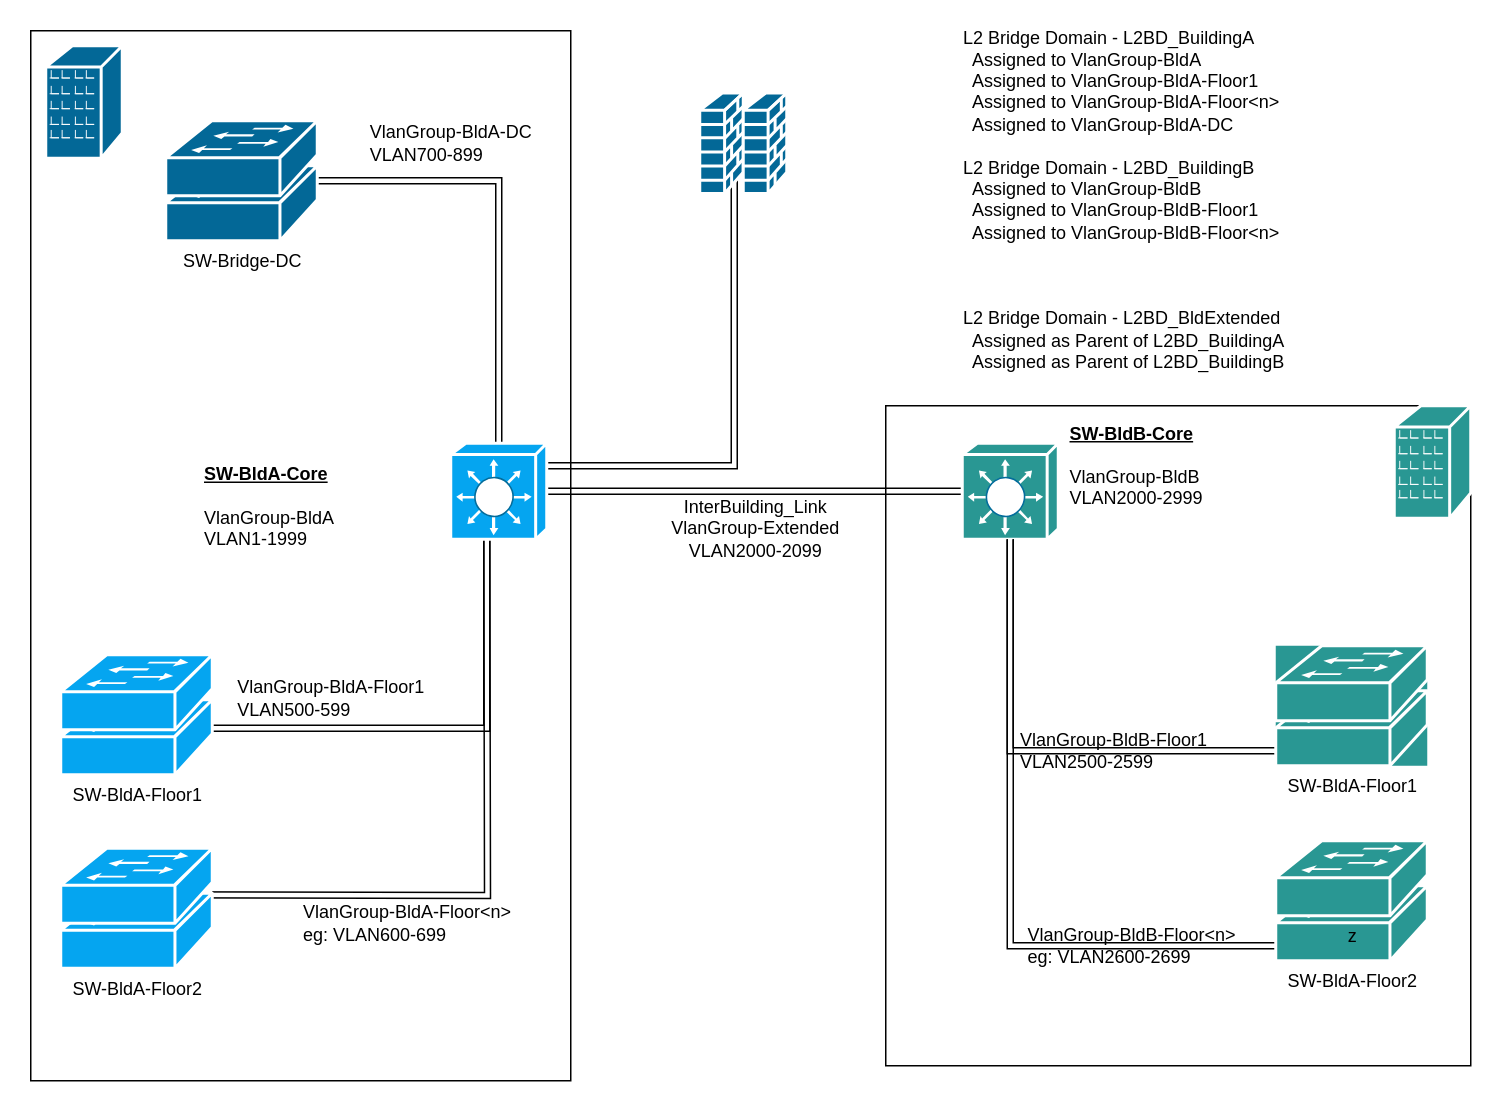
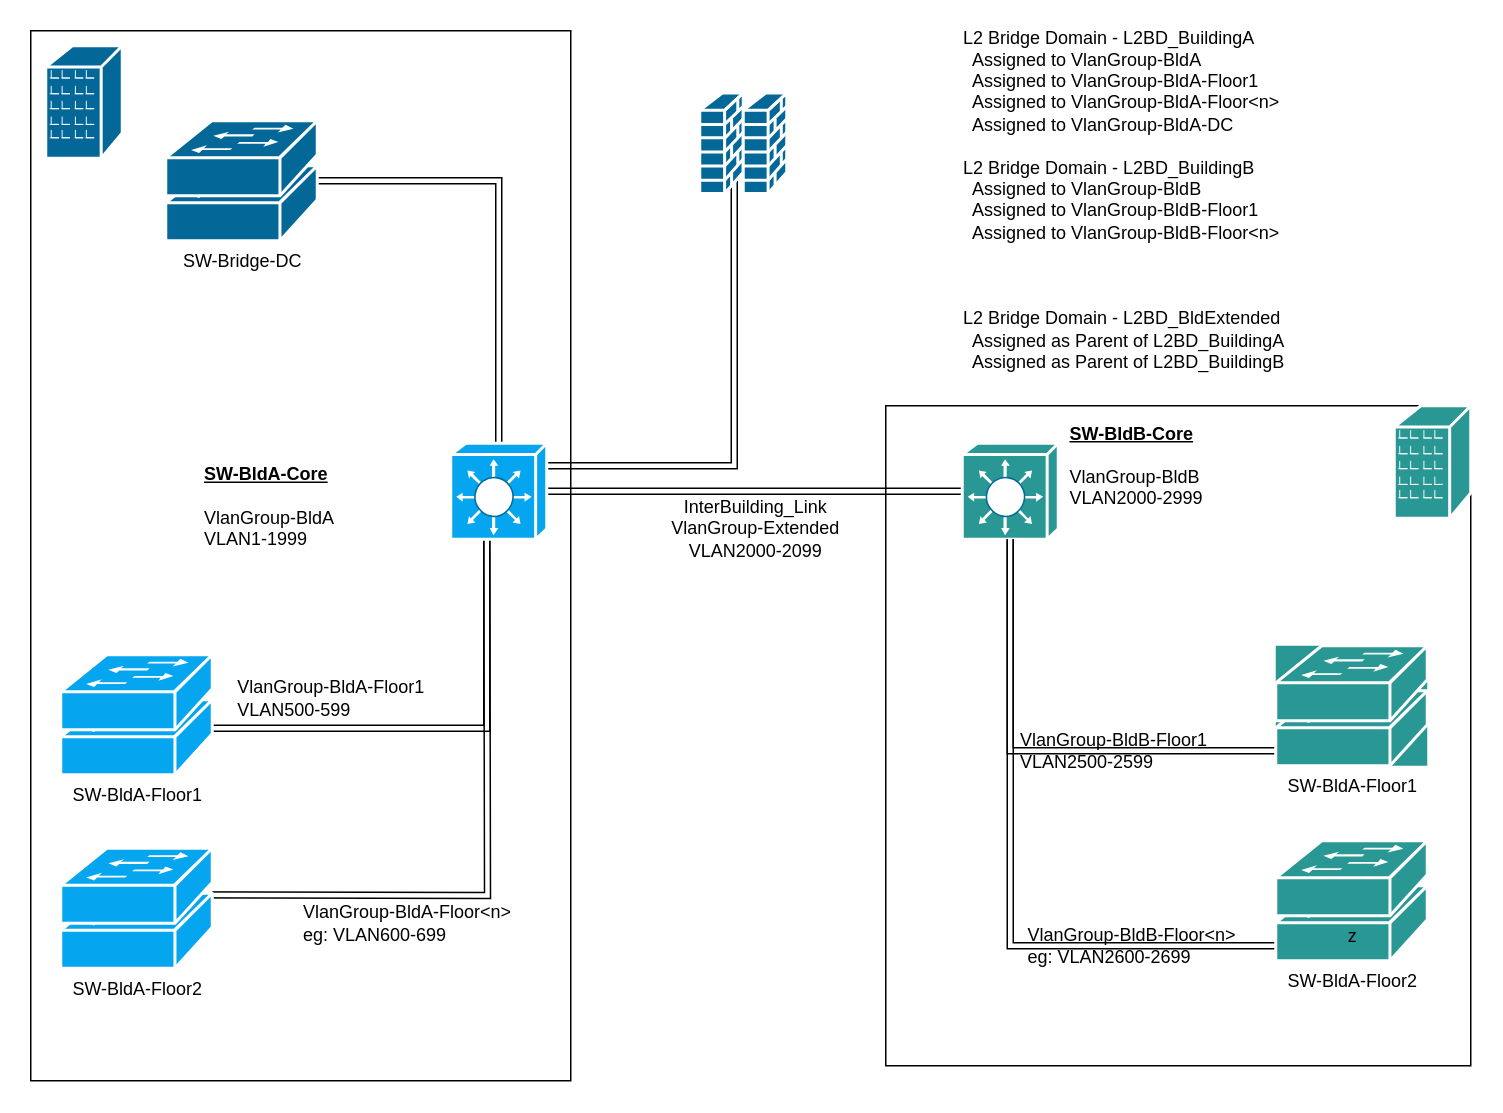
(451, 143) -> none
